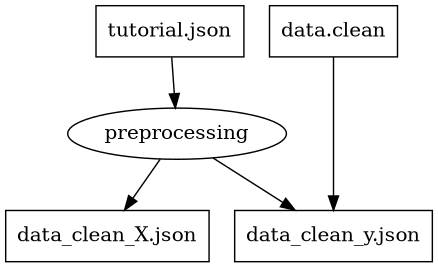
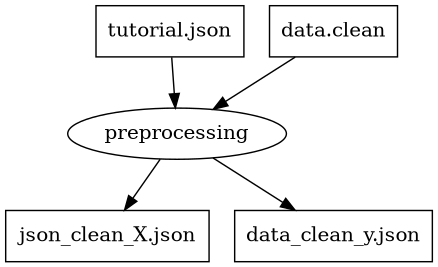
(334, 126) -> (260, 79)
(107, 236) -> (107, 236)
